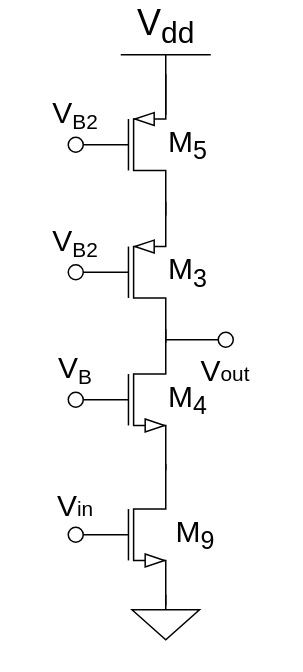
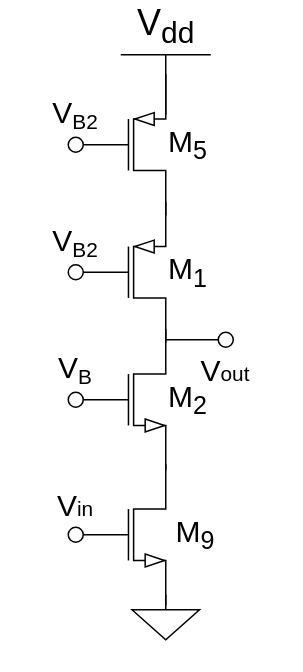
(188, 272) -> (188, 272)
(188, 400) -> (188, 400)
